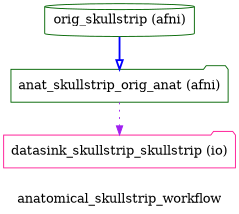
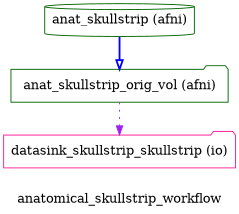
(120, 20) -> (120, 20)
(120, 86) -> (120, 86)
